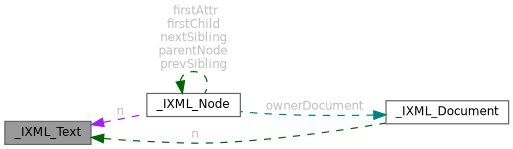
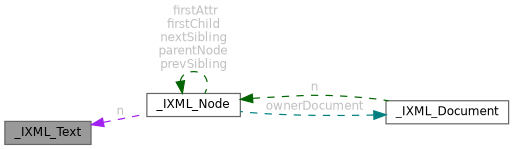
(245, 141) -> (321, 95)
